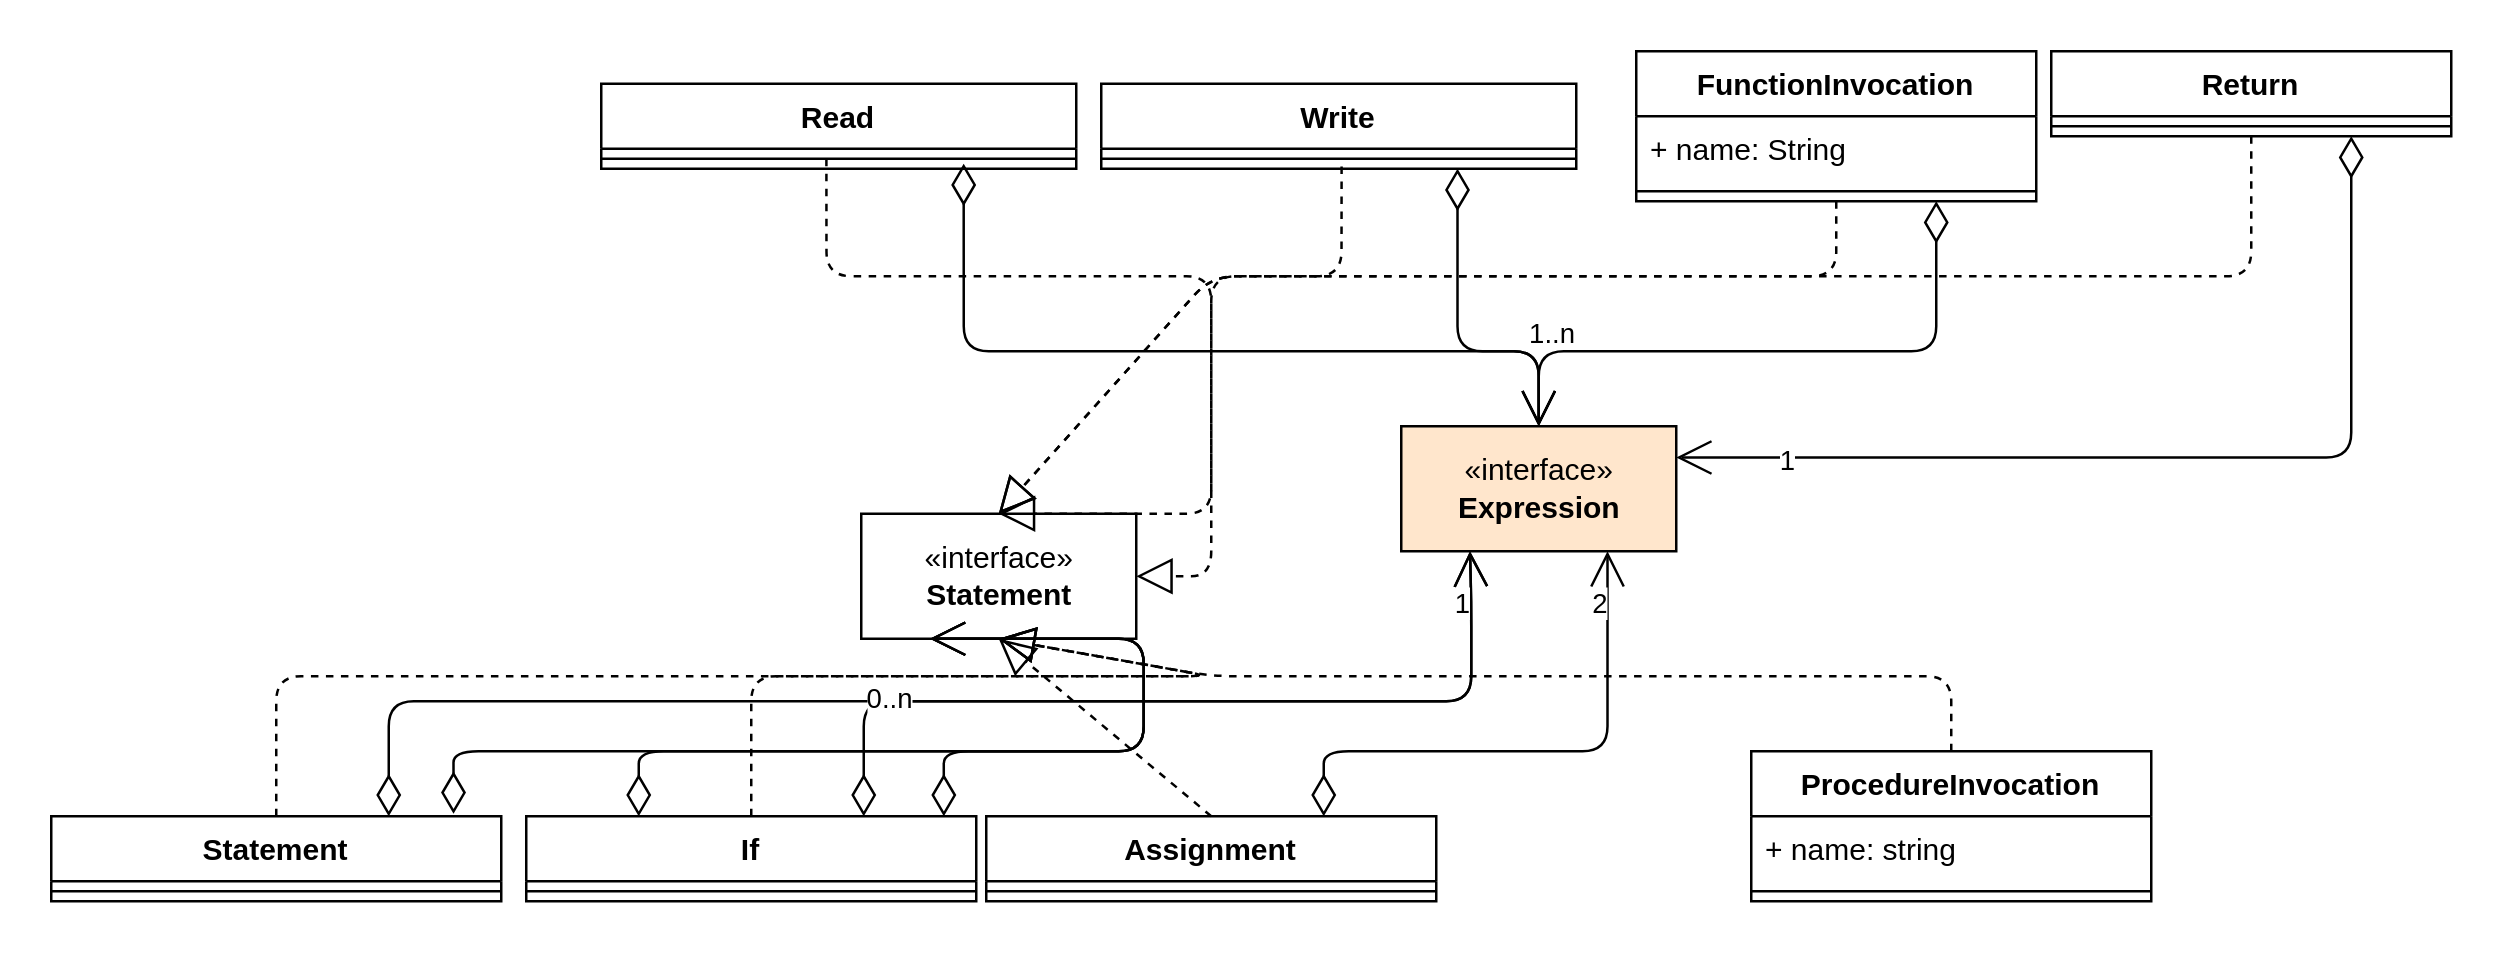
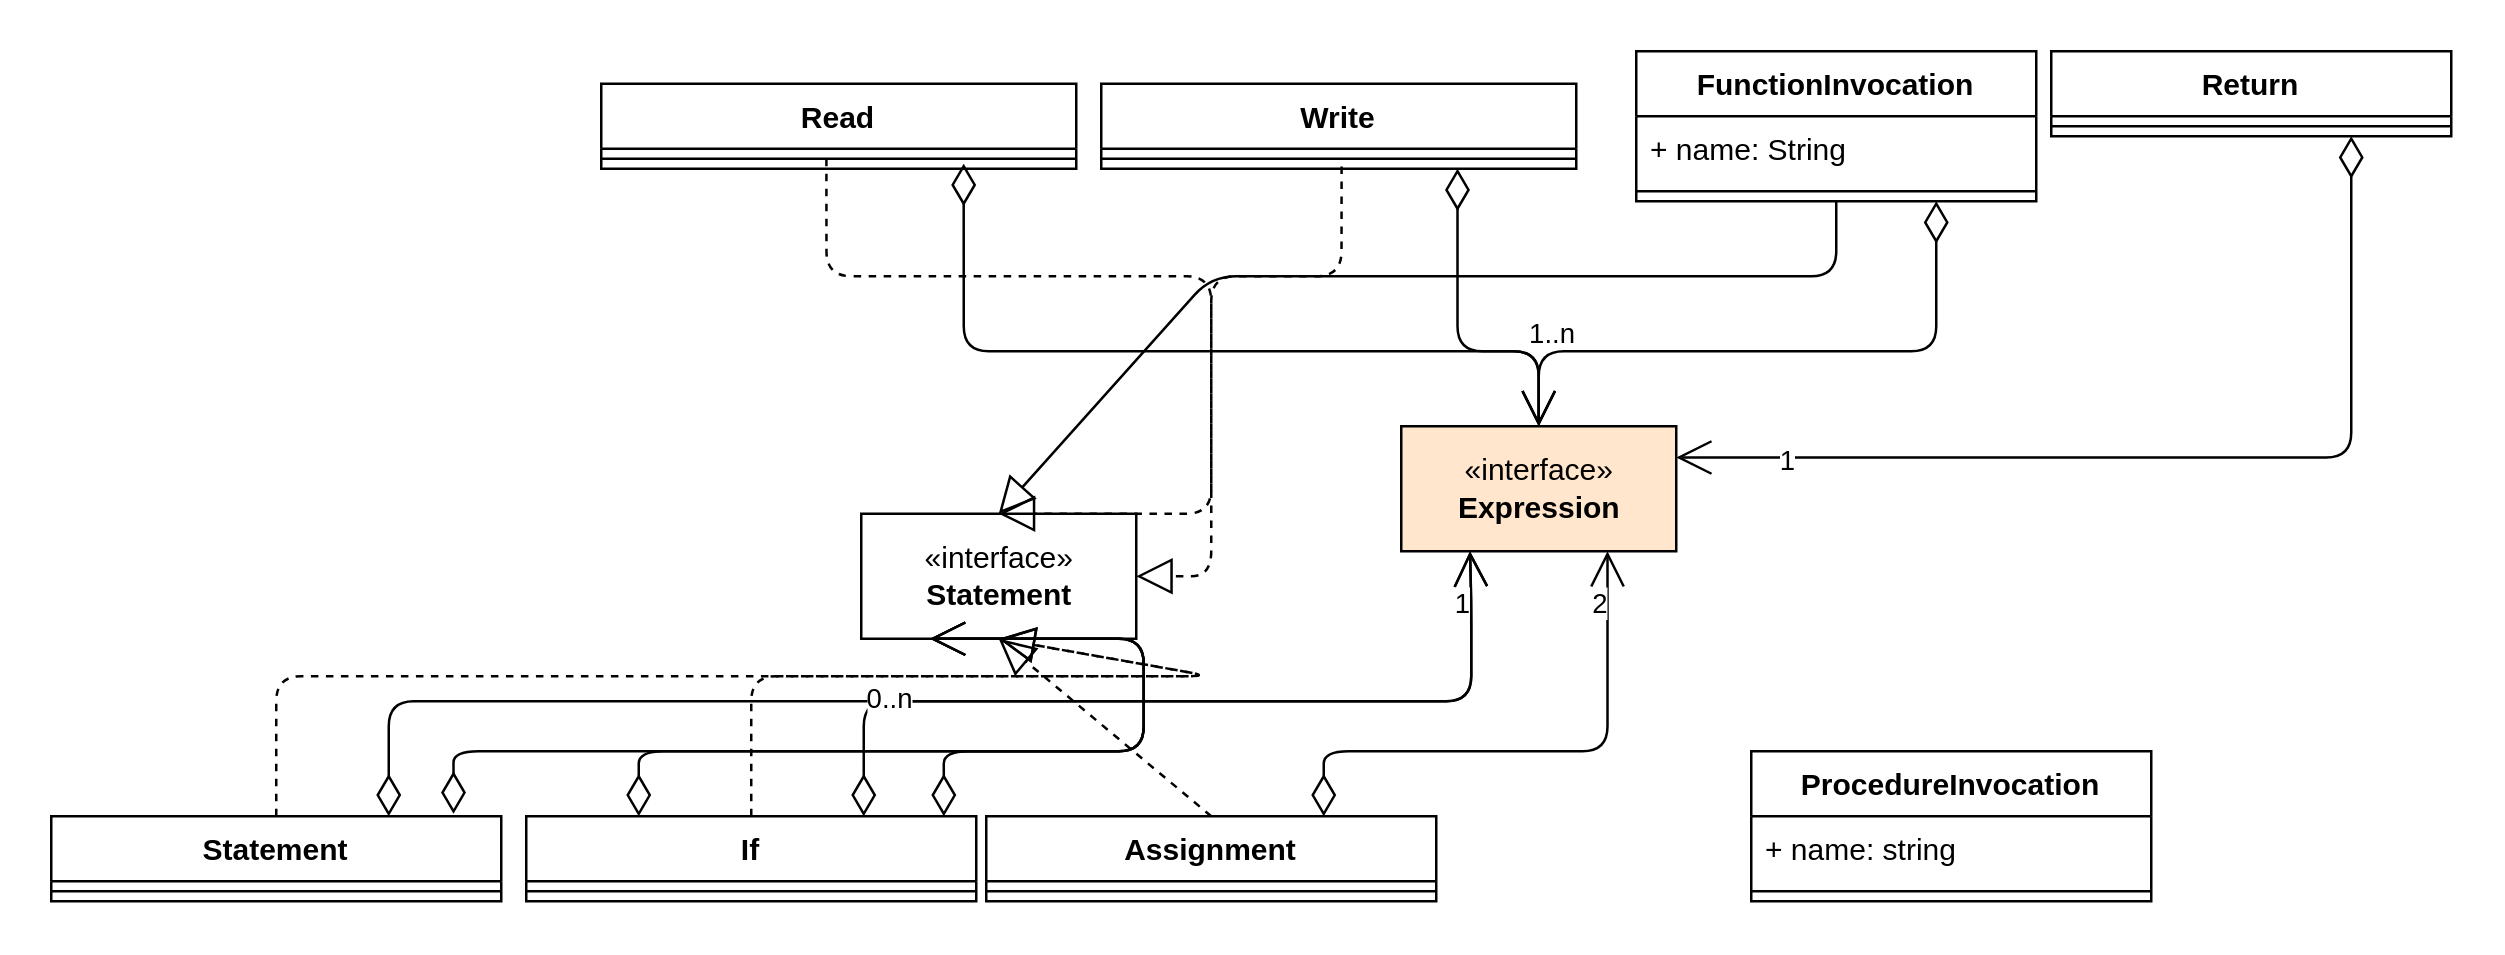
(1836, 238) -> (1836, 238)
(2156, 276) -> none
(1812, 676) -> none
